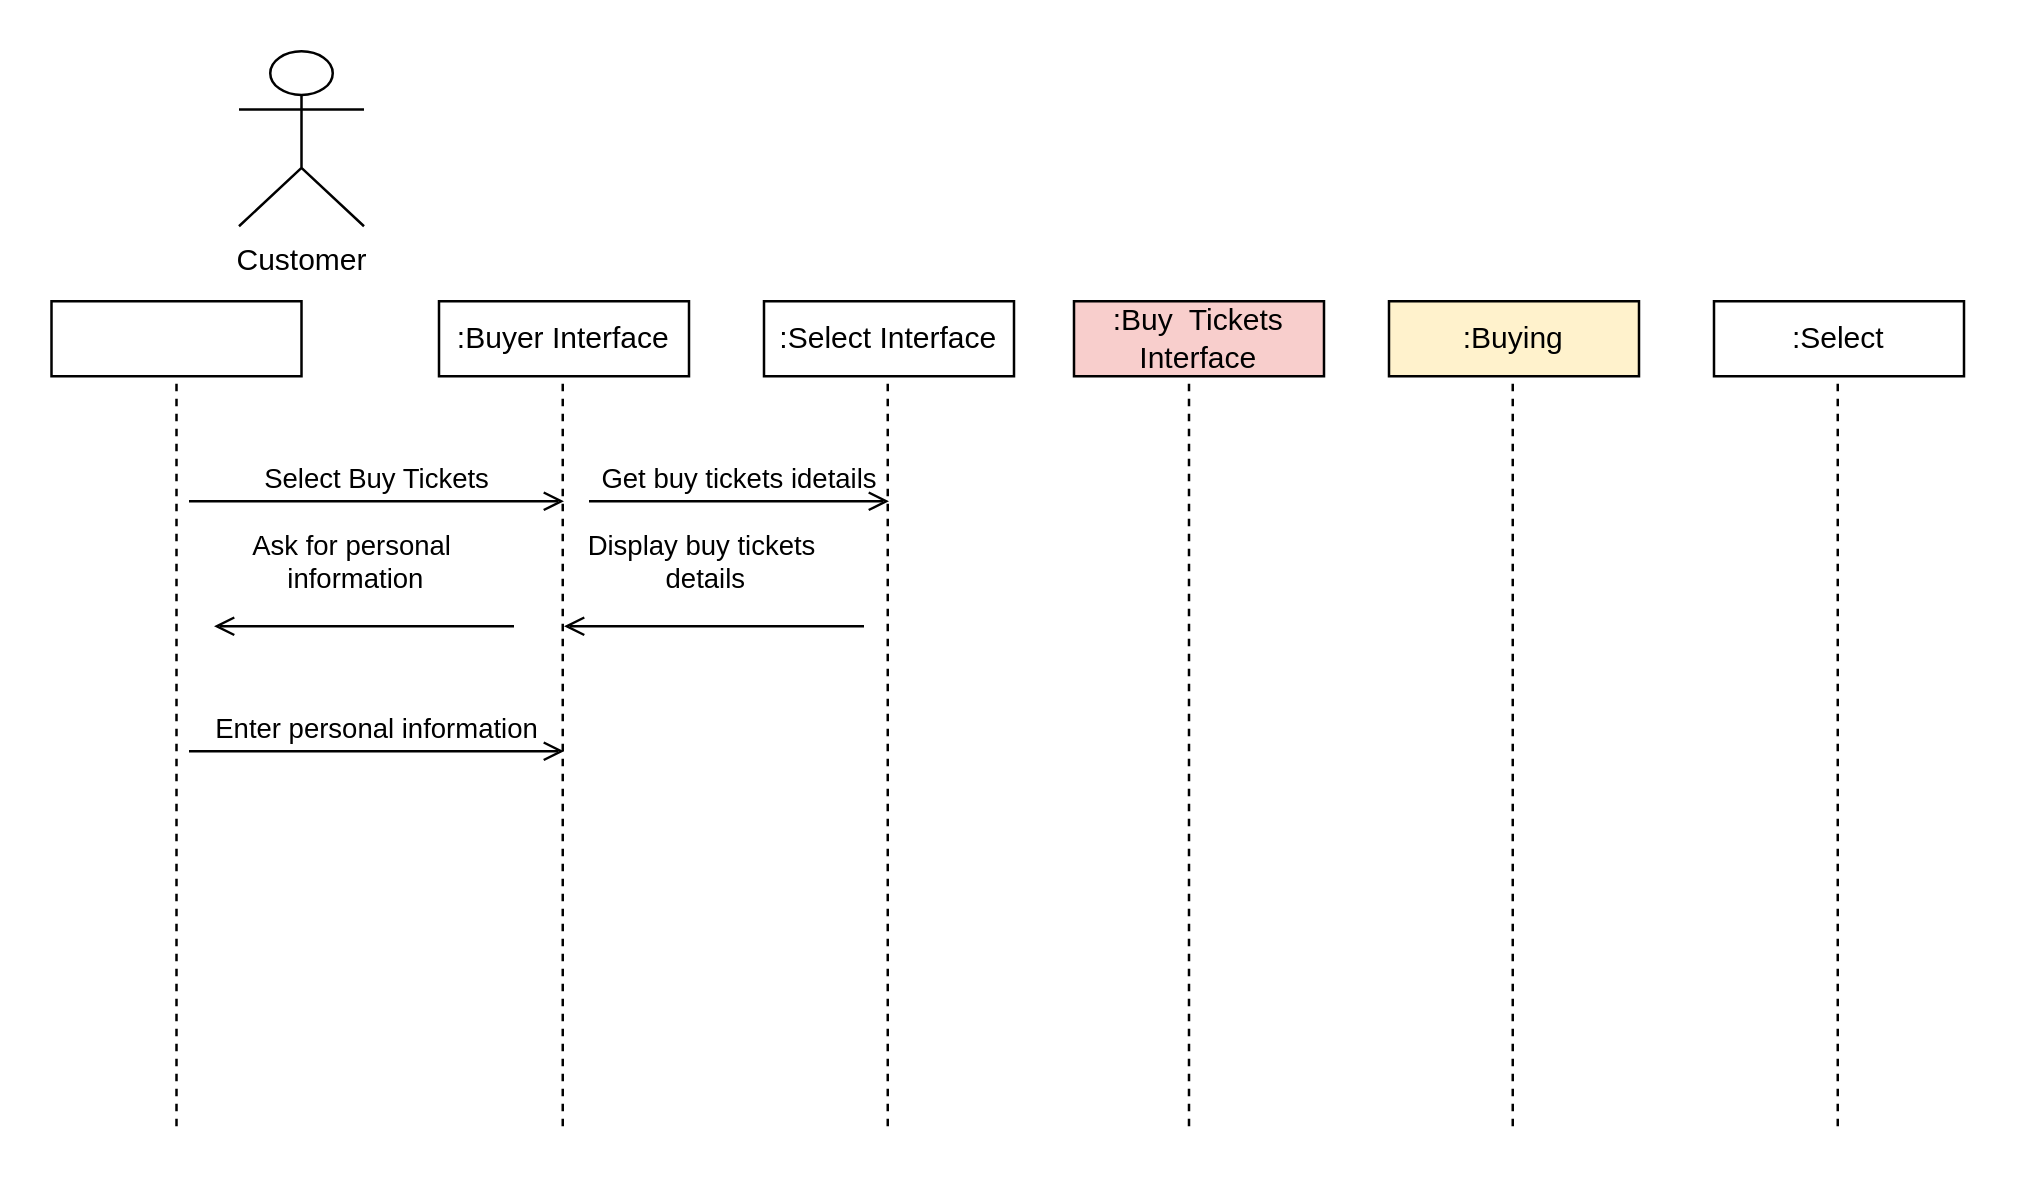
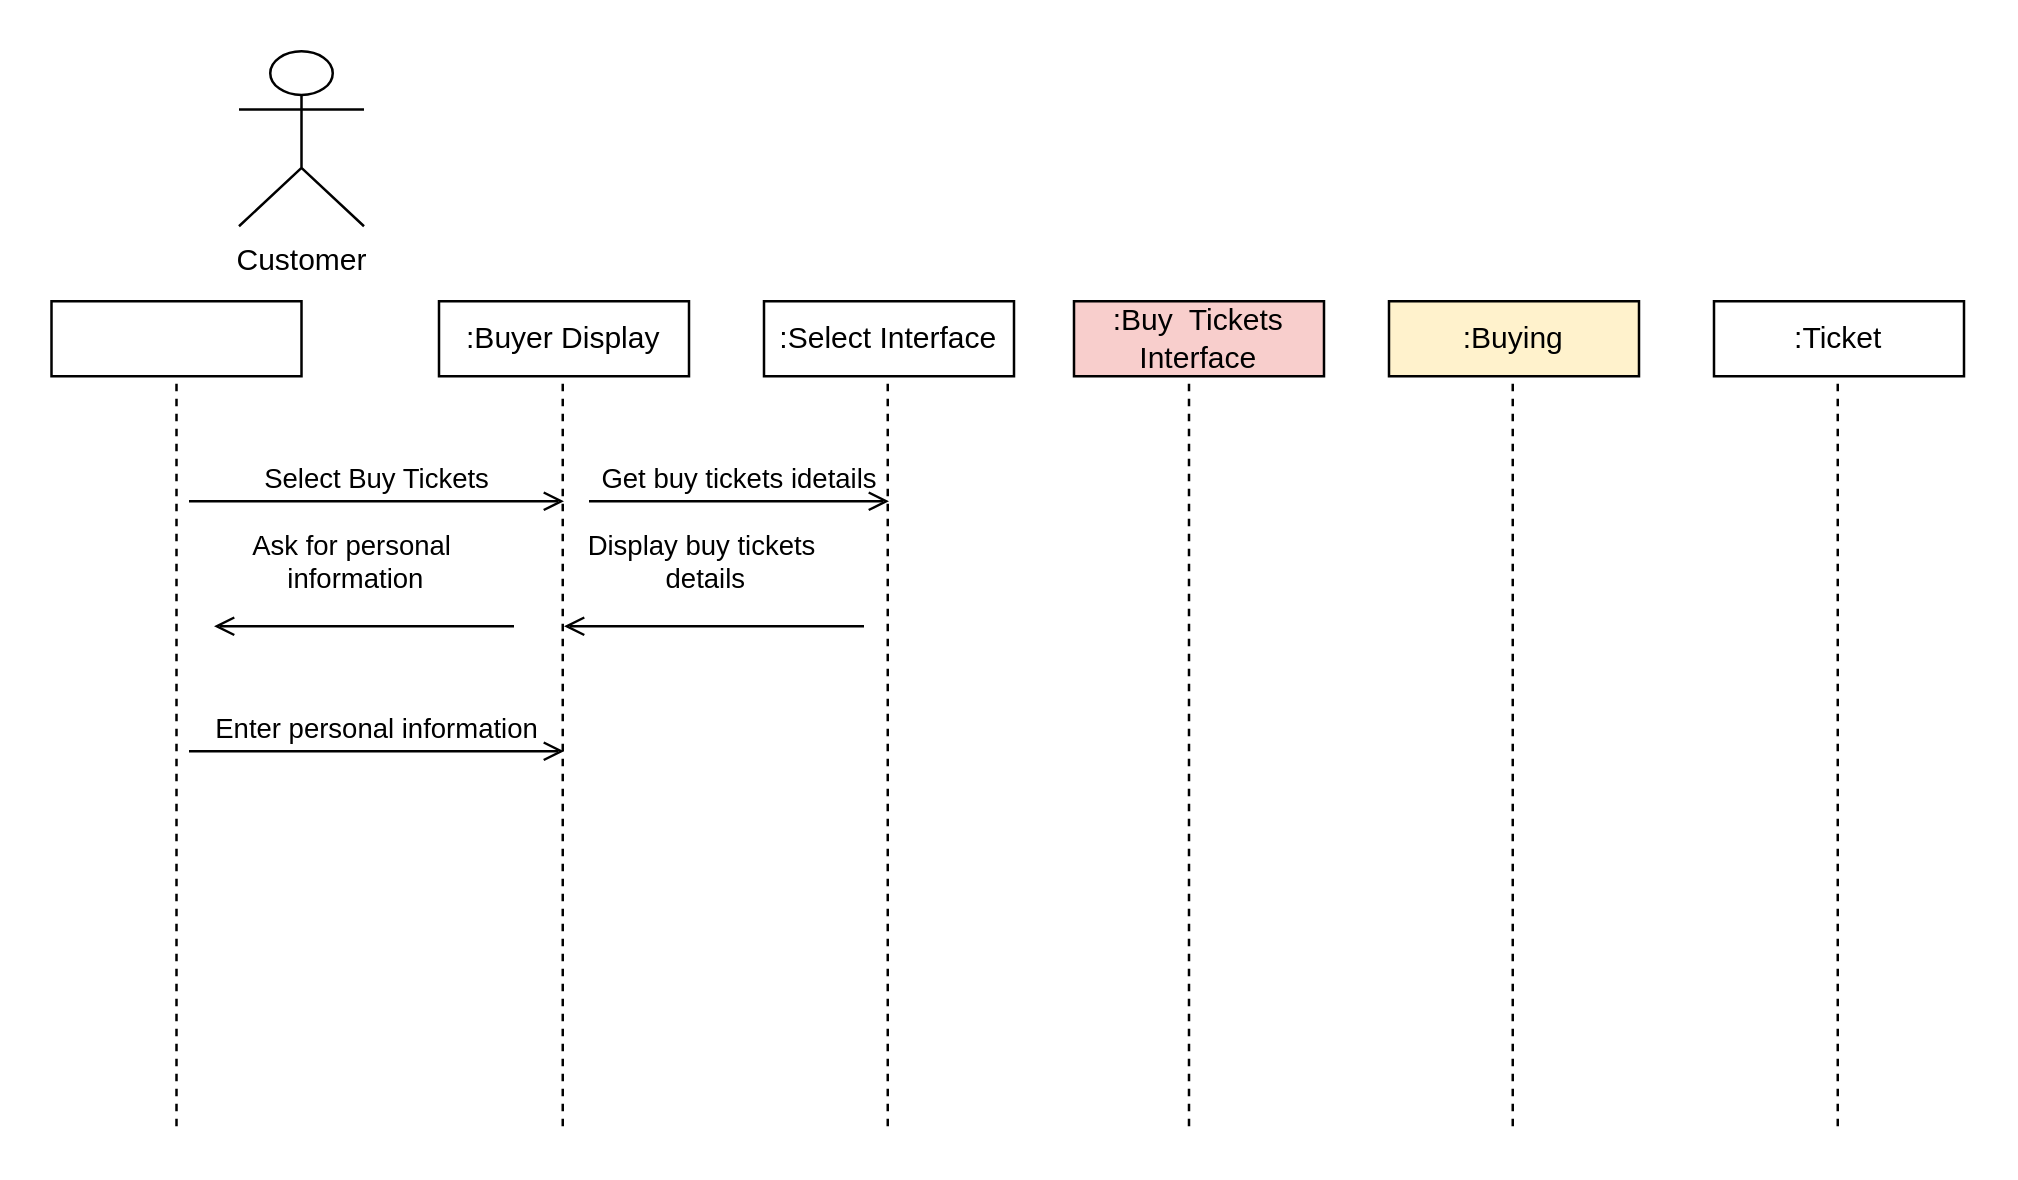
(564, 339) -> (564, 339)
(1839, 339) -> (1839, 339)
